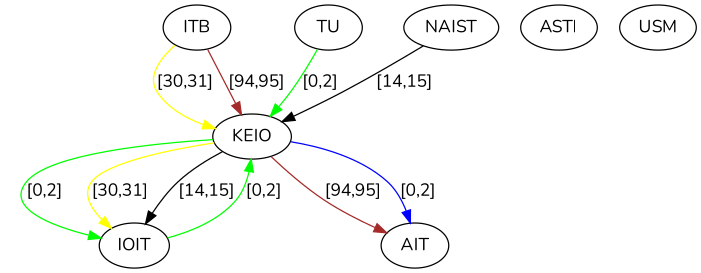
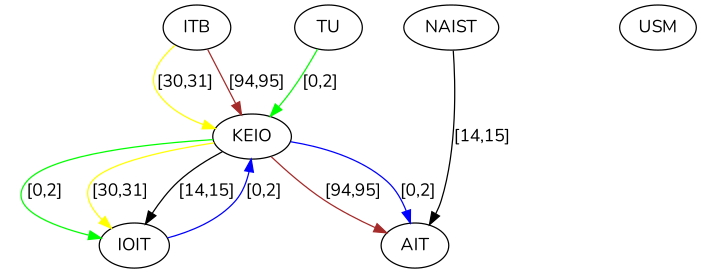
(559, 28) -> none
(359, 83) -> (453, 133)
(218, 216) -> (218, 216)
